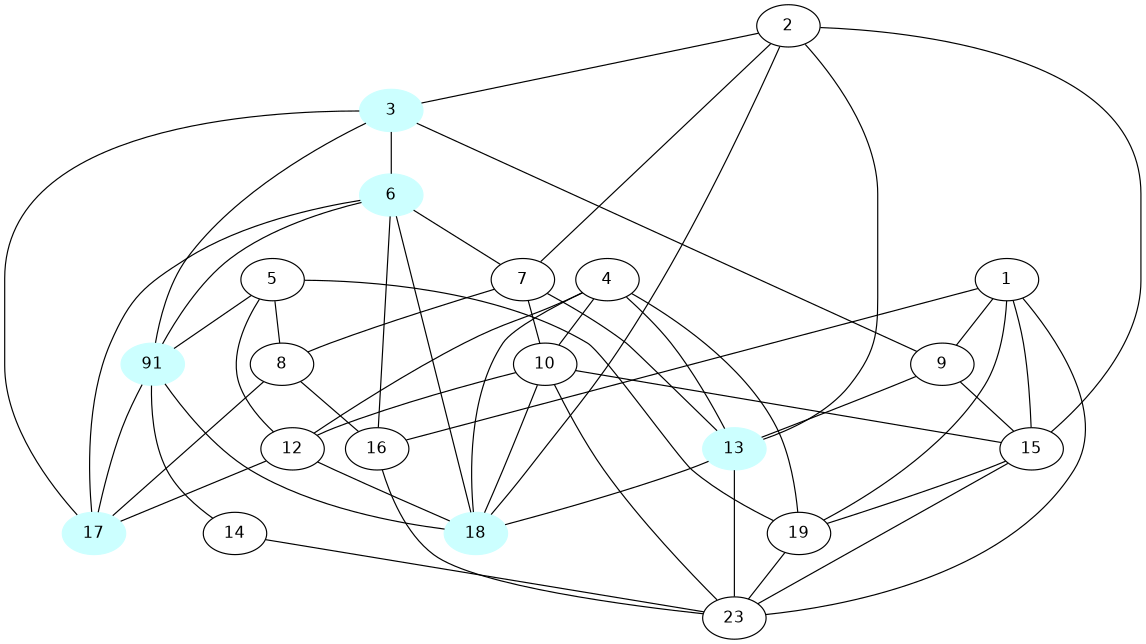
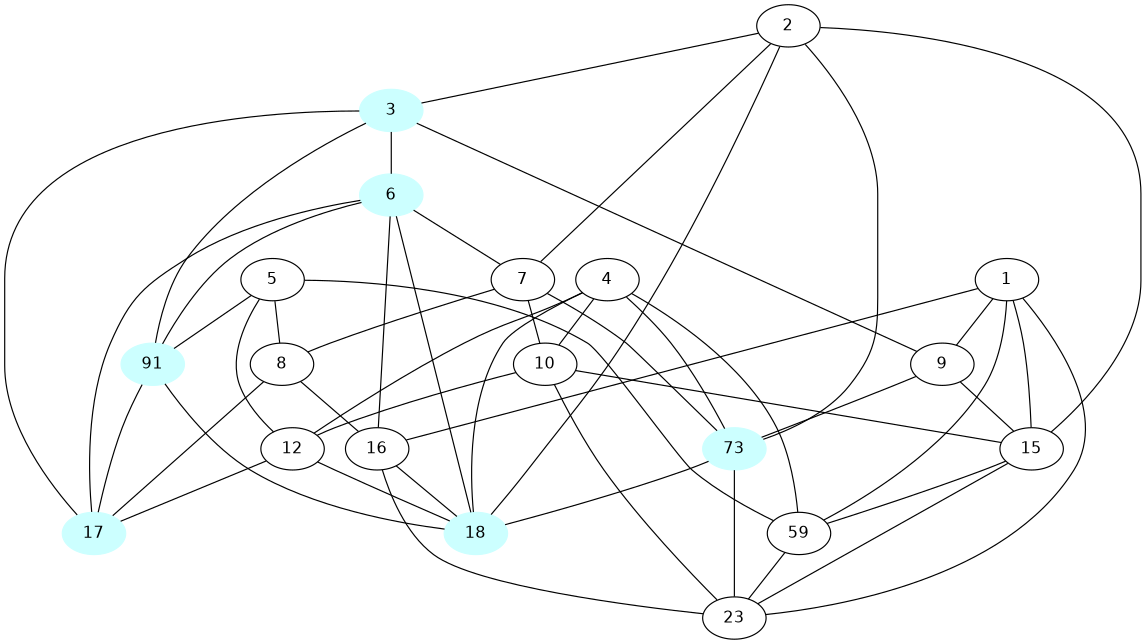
(512, 449) -> (427, 491)
(734, 449) -> (734, 449)
(235, 533) -> none
(799, 533) -> (799, 533)
